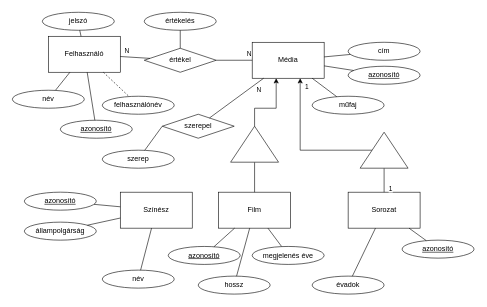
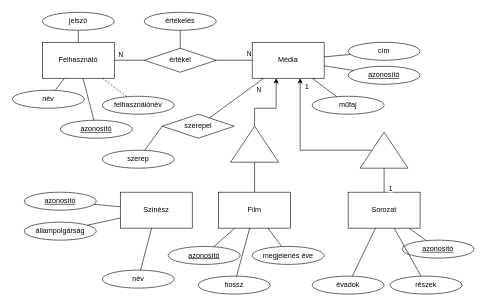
(84, 54) -> (78, 60)
none -> (408, 253)
none -> (426, 285)
